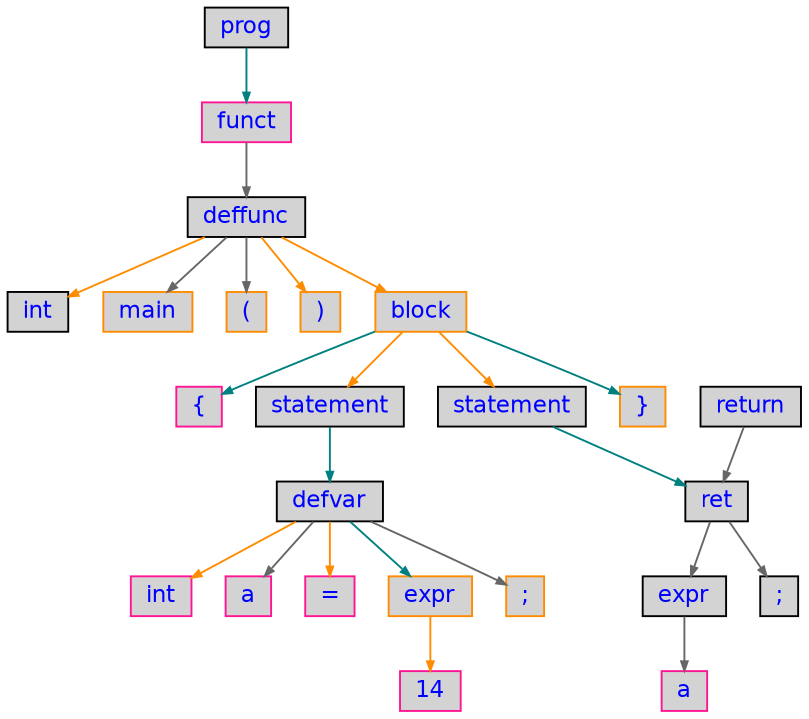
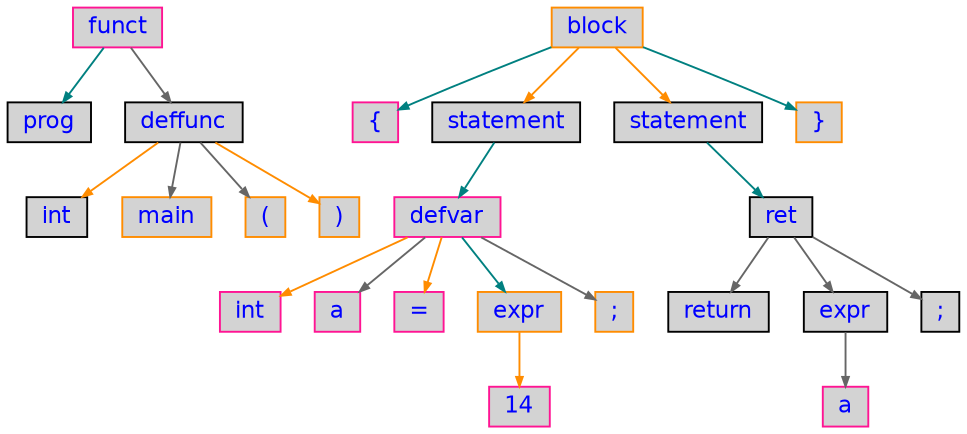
(246, 70) -> (86, 71)
(330, 262) -> none
(735, 449) -> (752, 261)
(330, 501) -> (447, 217)
